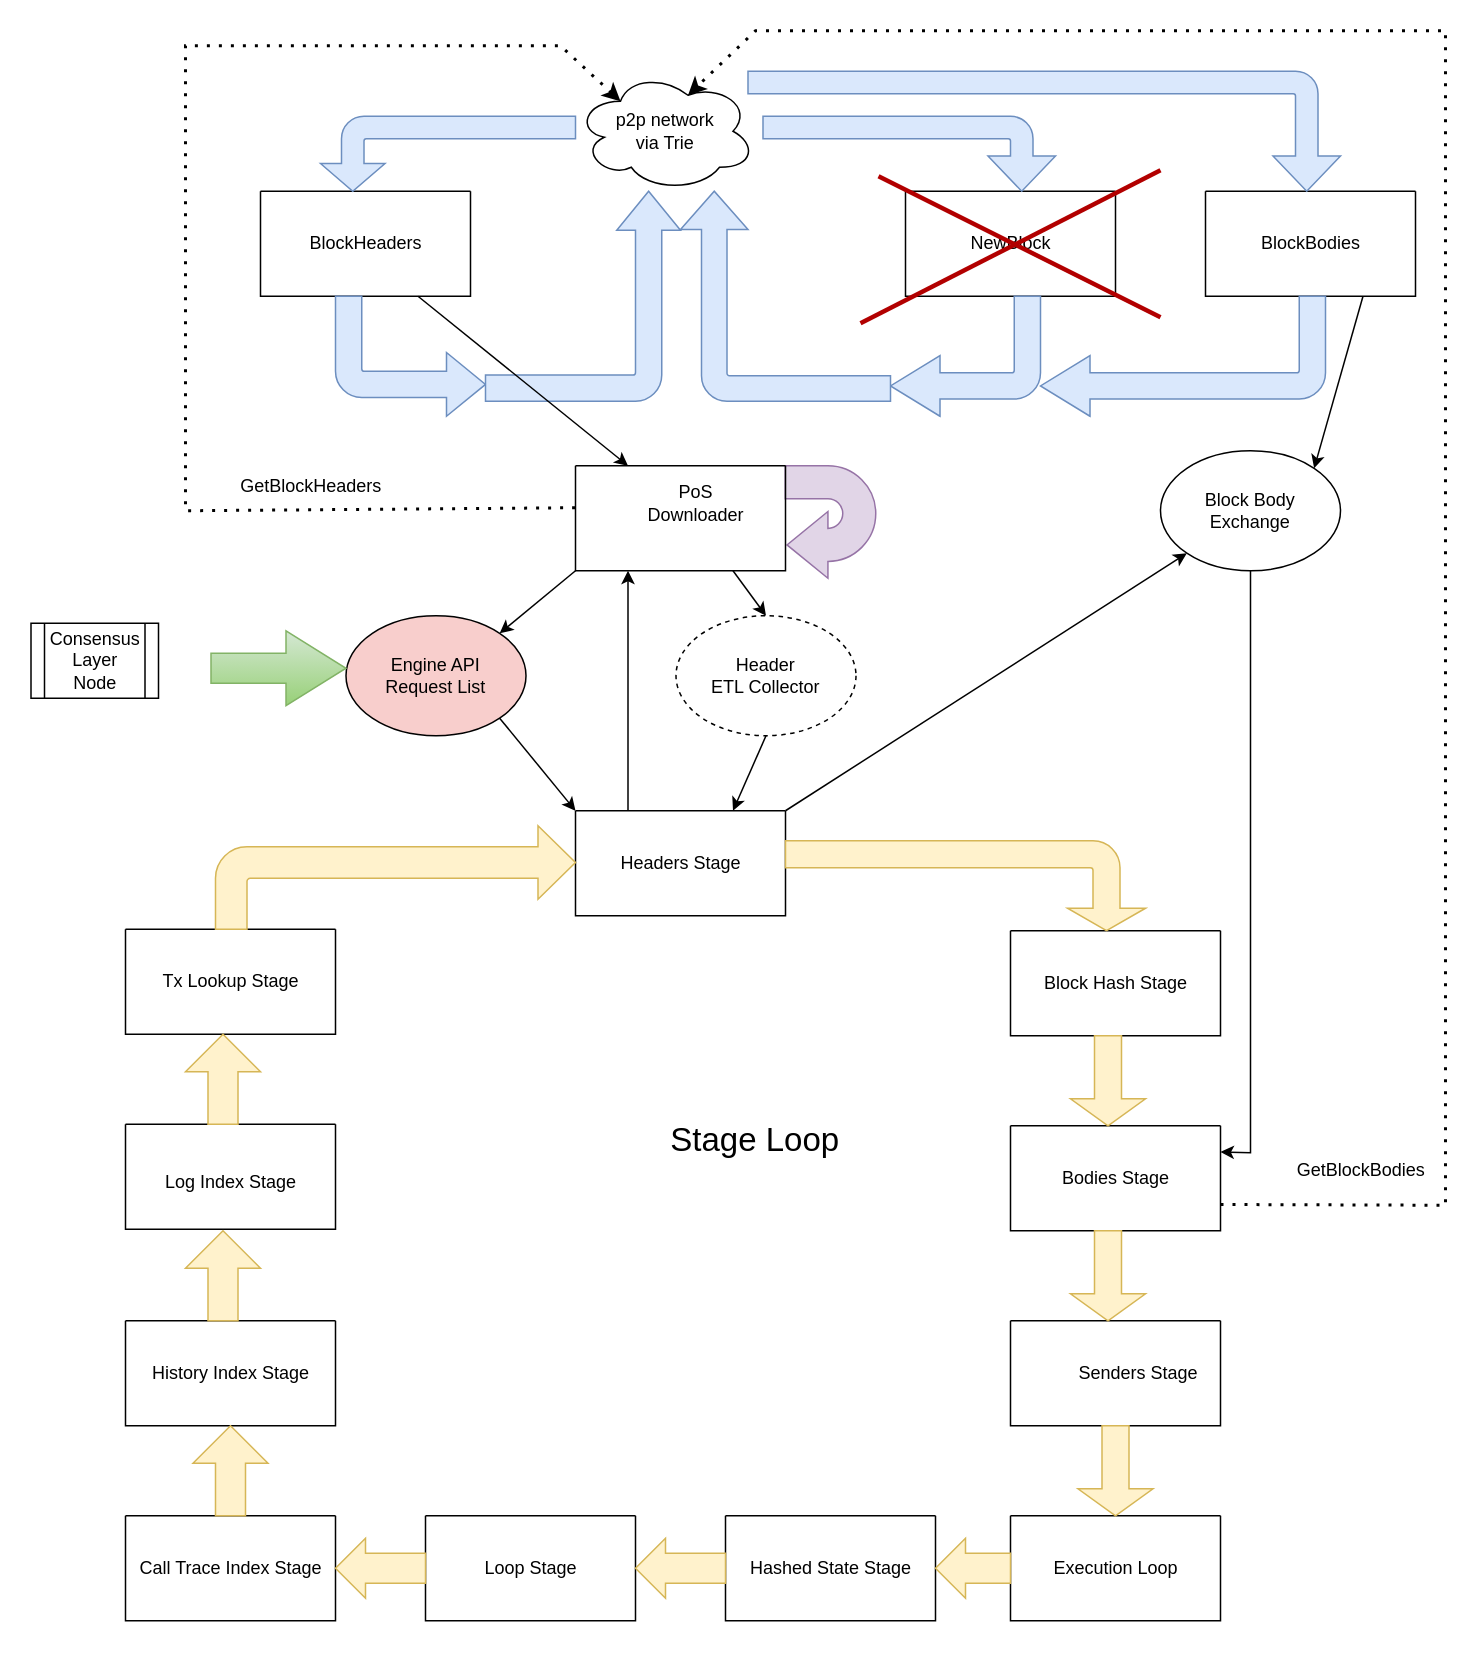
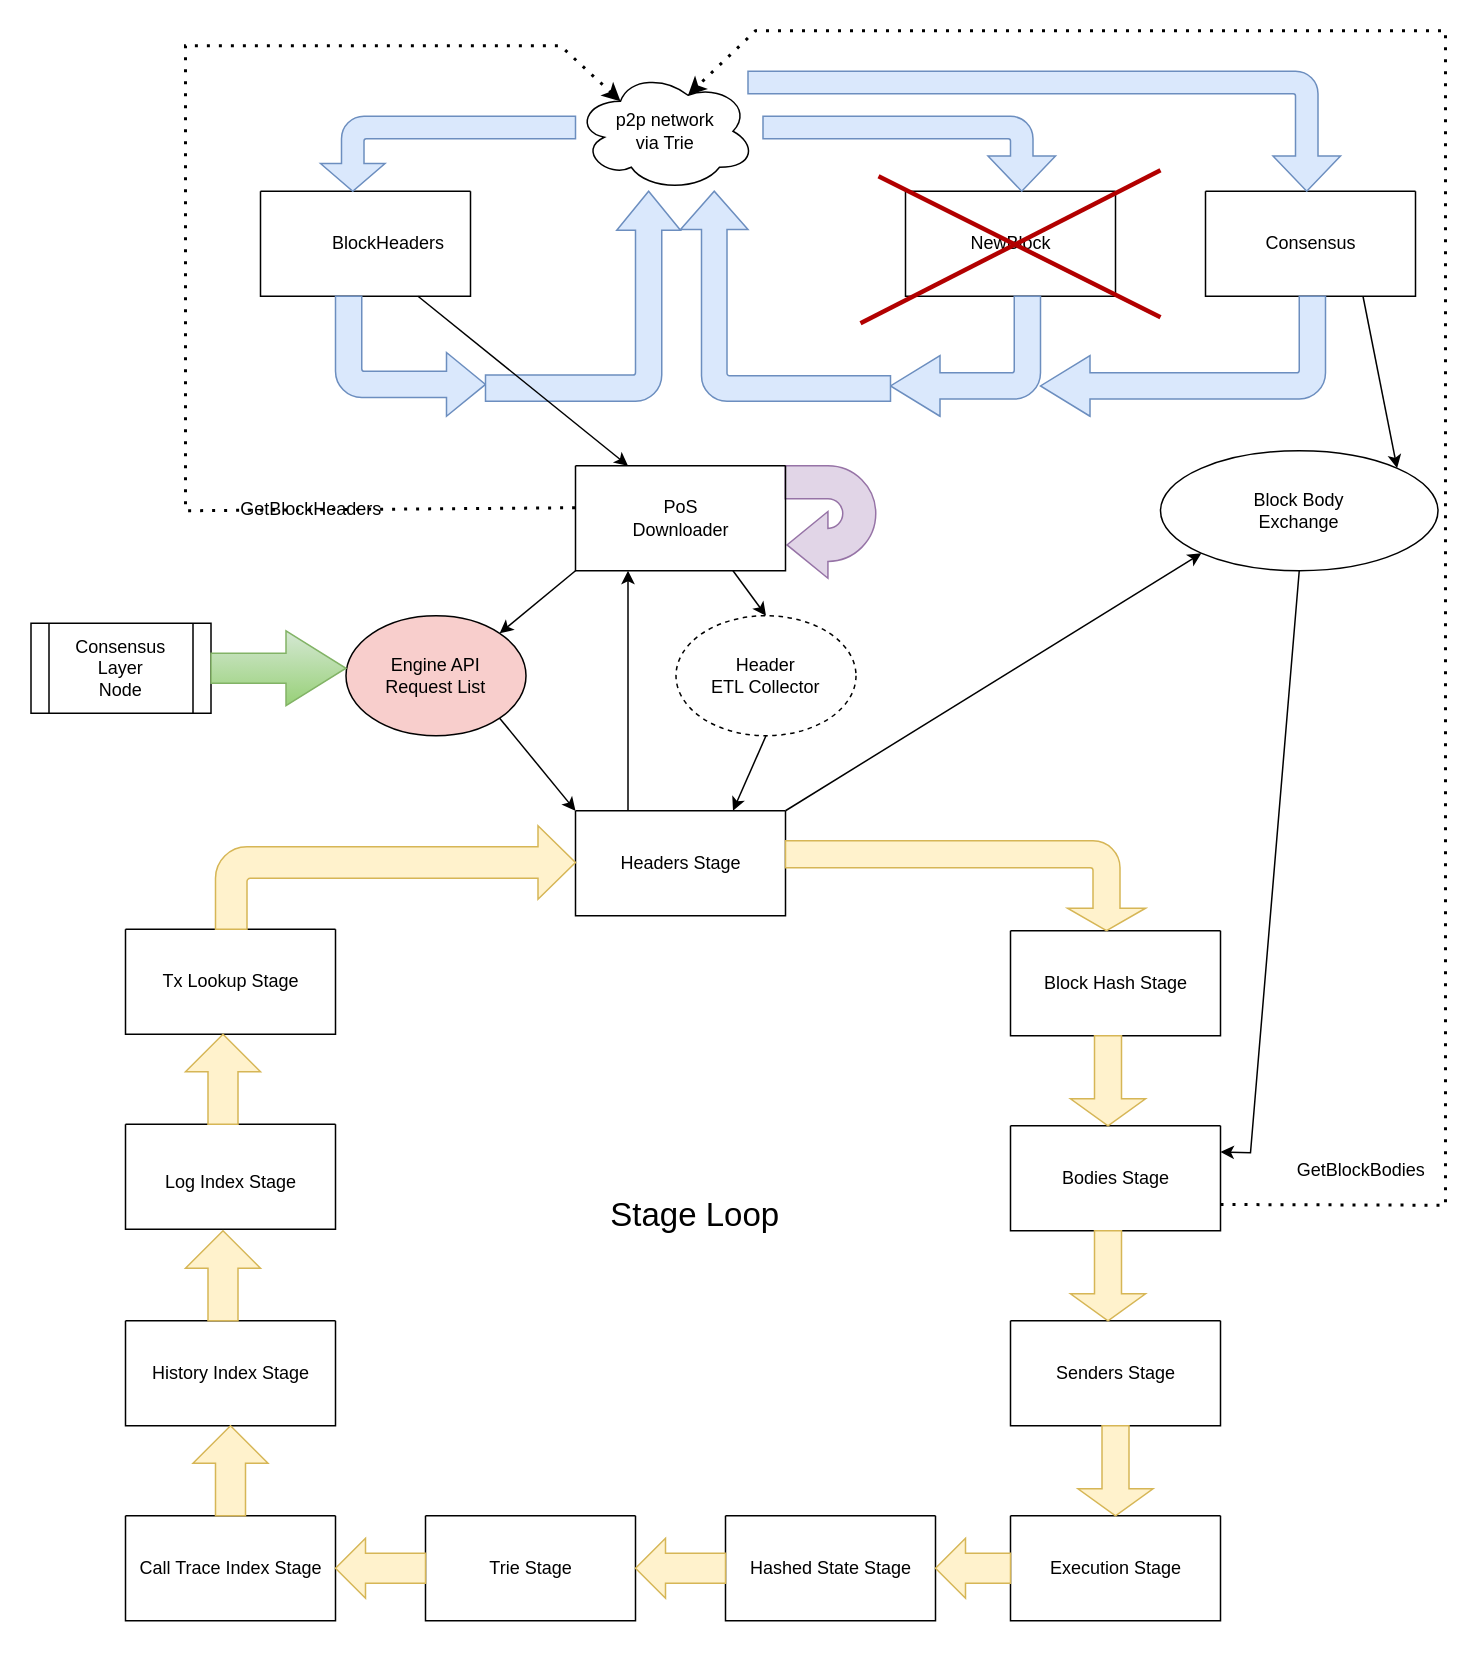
(365, 244) -> (388, 244)
(1311, 244) -> (1311, 244)
(311, 486) -> (311, 509)
(695, 503) -> (680, 518)
(1250, 511) -> (1299, 511)
(95, 661) -> (121, 668)
(755, 1140) -> (695, 1215)
(1138, 1373) -> (1115, 1373)
(531, 1568) -> (531, 1568)
(1116, 1568) -> (1116, 1568)
